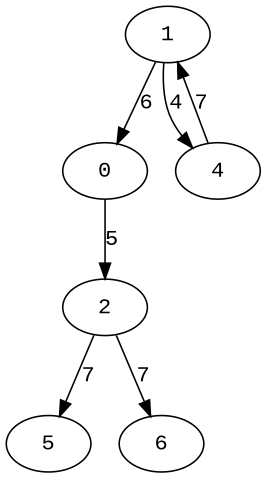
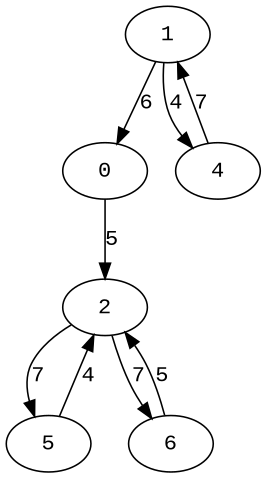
none -> (153, 379)
none -> (73, 383)
